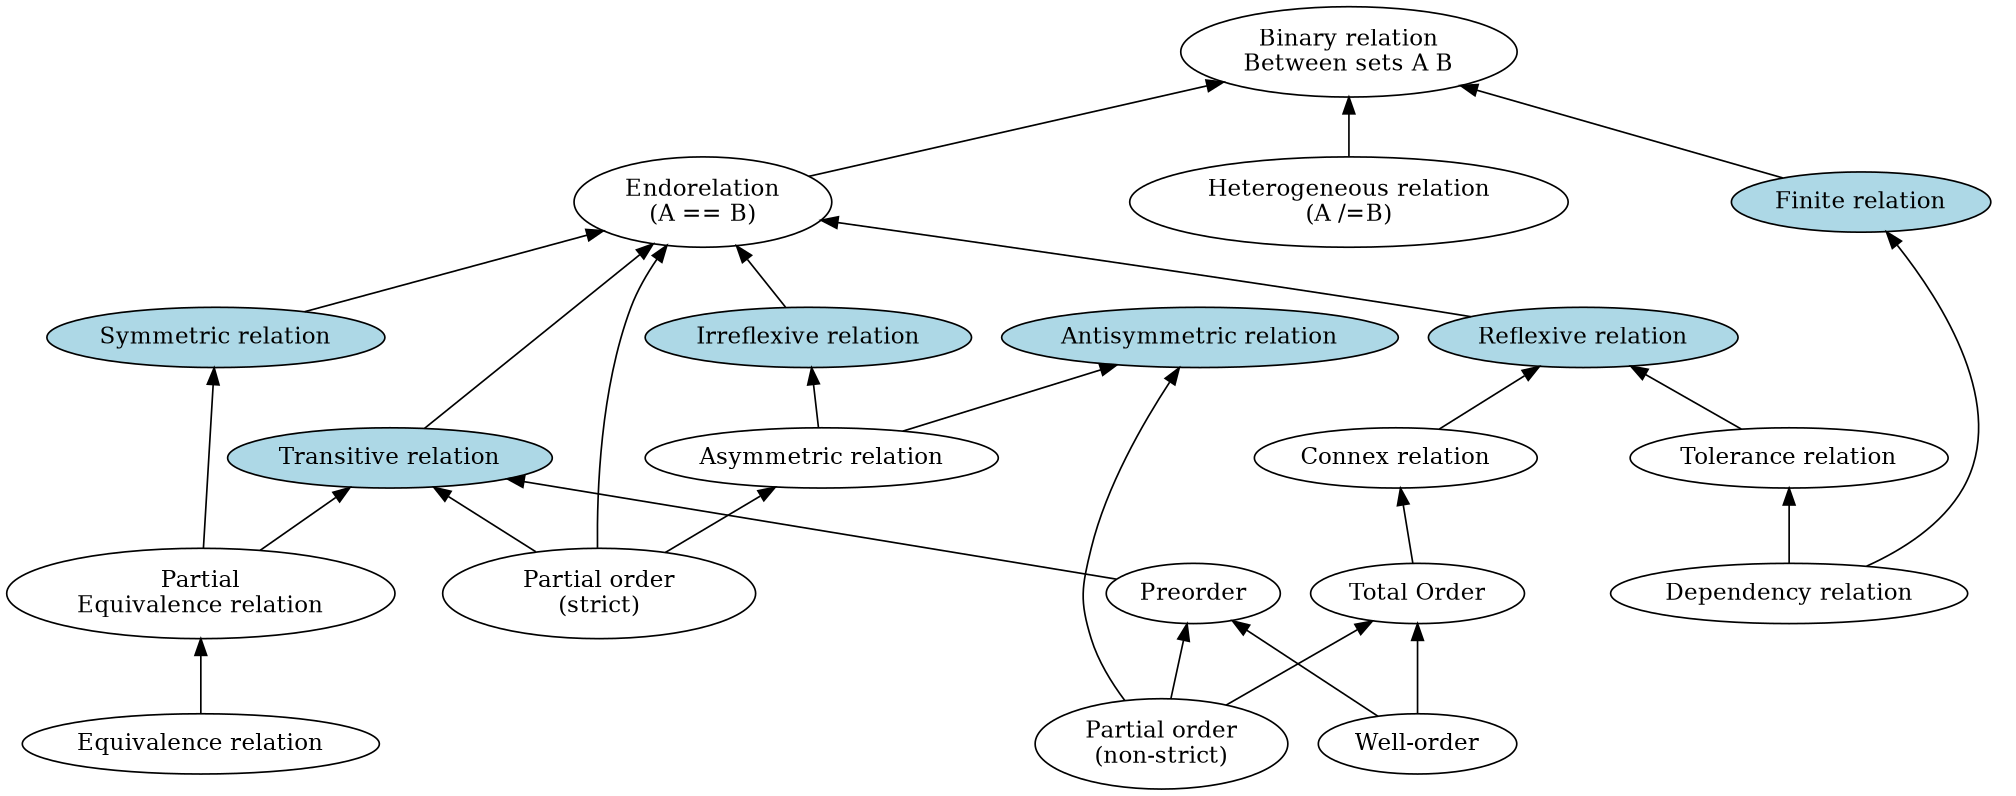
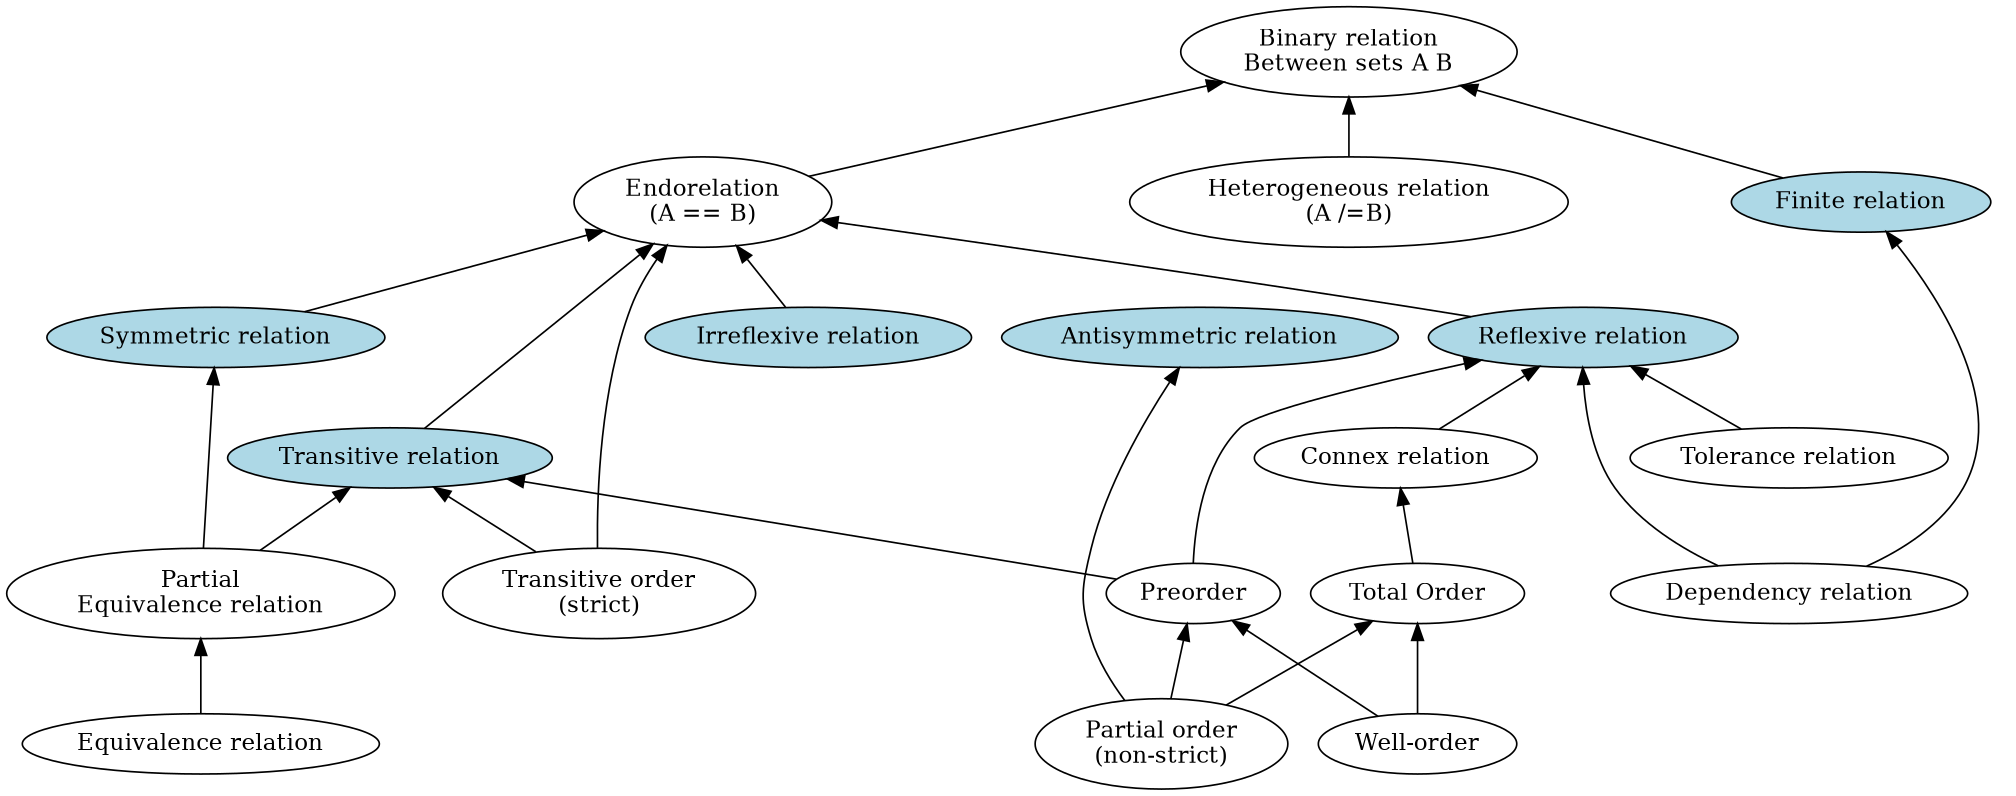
none -> (1280, 410)
(822, 458) -> none
(1789, 534) -> (1622, 496)
(599, 593) -> (599, 593)
